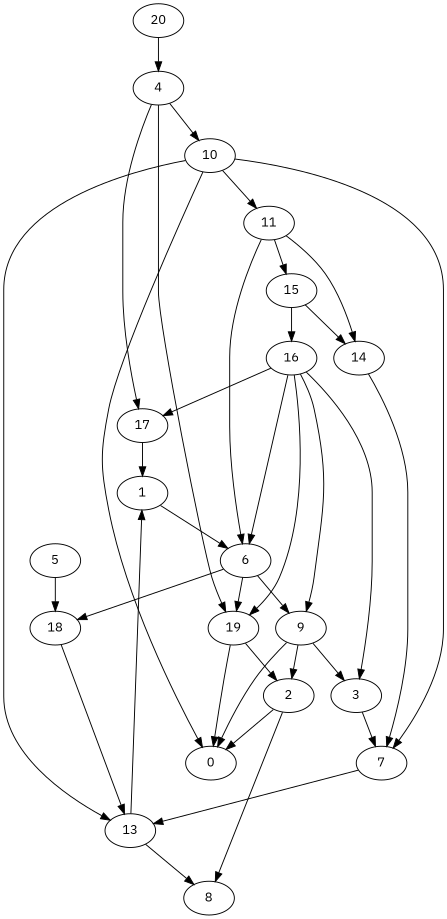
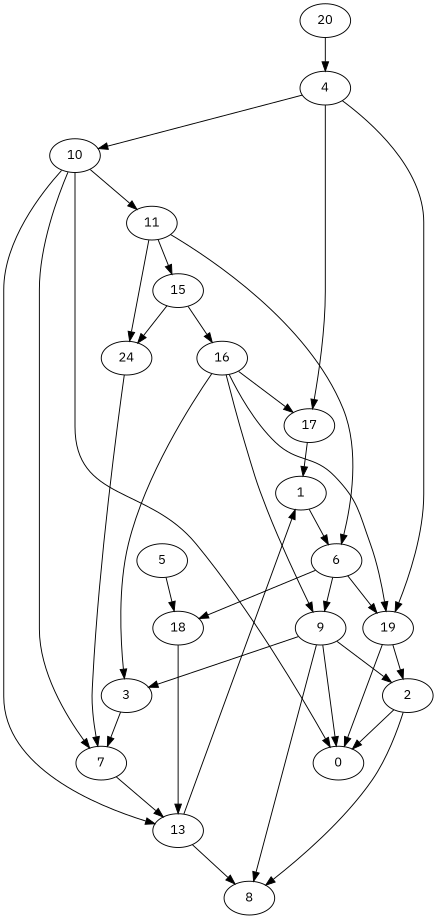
(359, 358) -> (127, 358)
(270, 455) -> none
none -> (286, 759)
